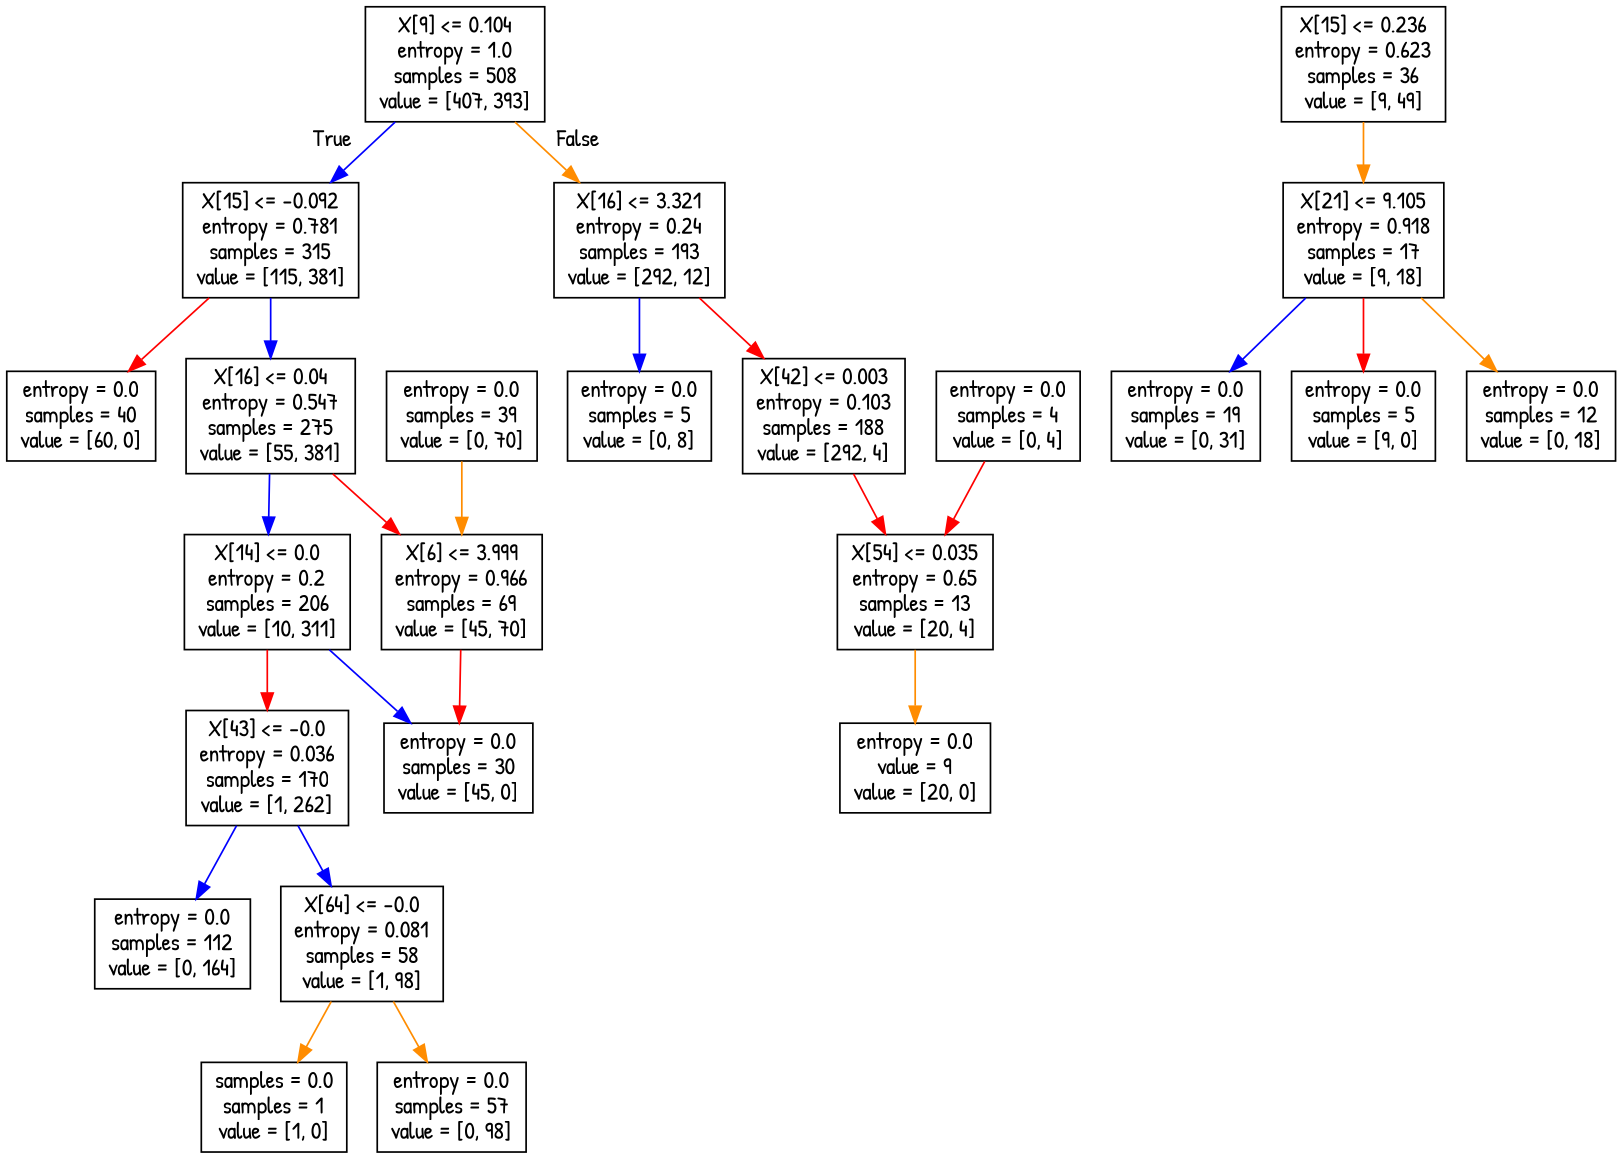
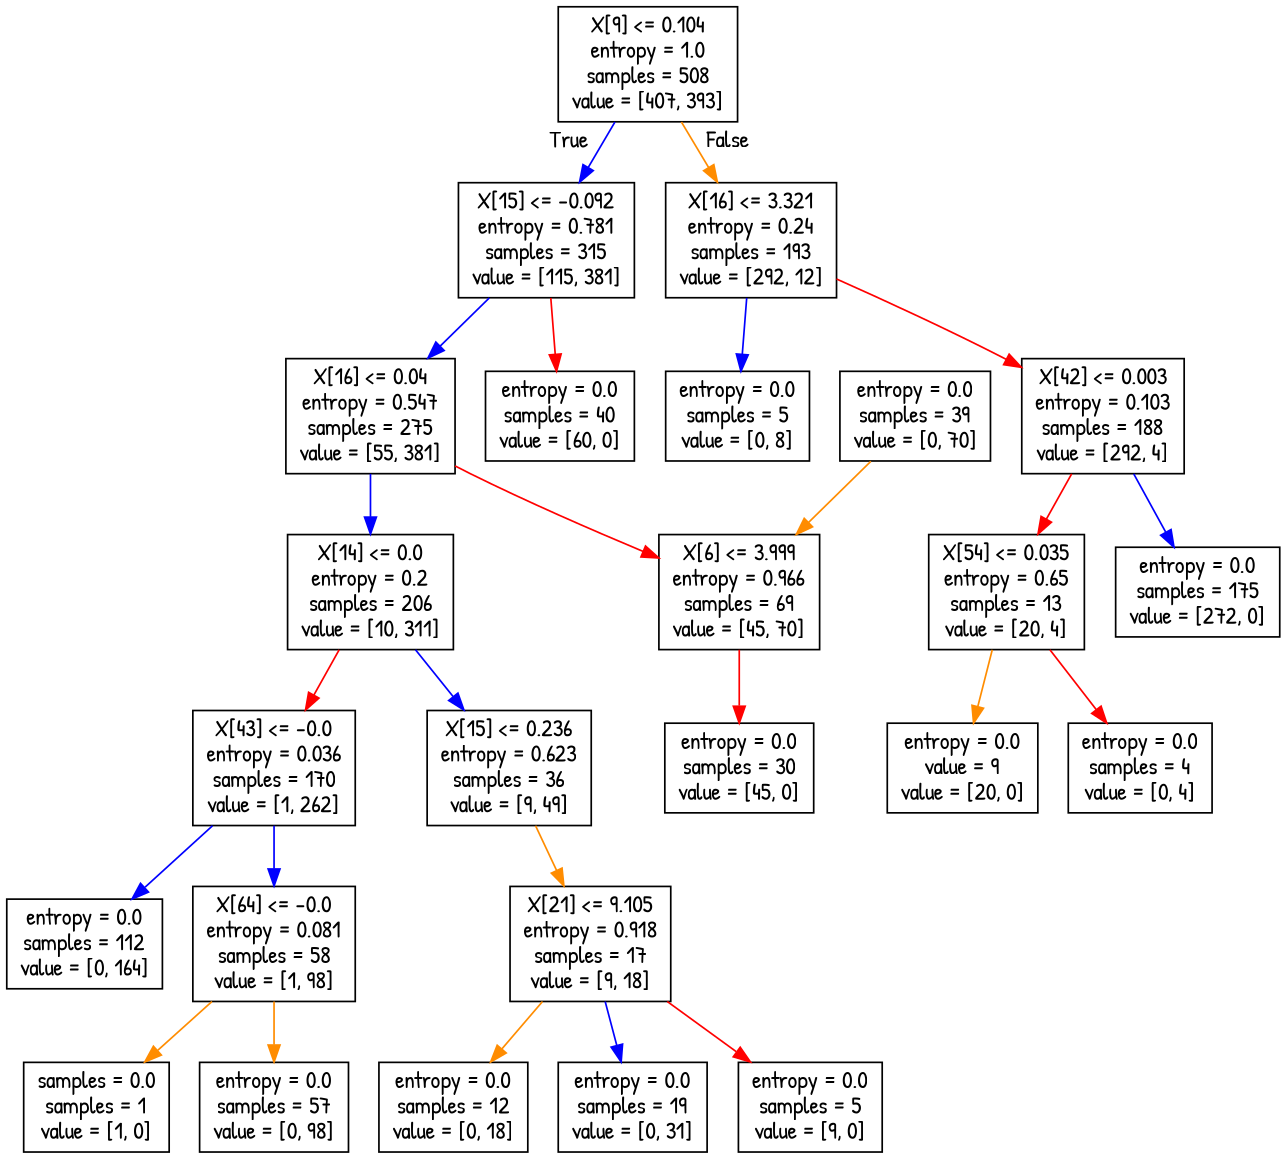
(969, 490) -> (1073, 680)
none -> (1198, 592)
(363, 681) -> (434, 673)
